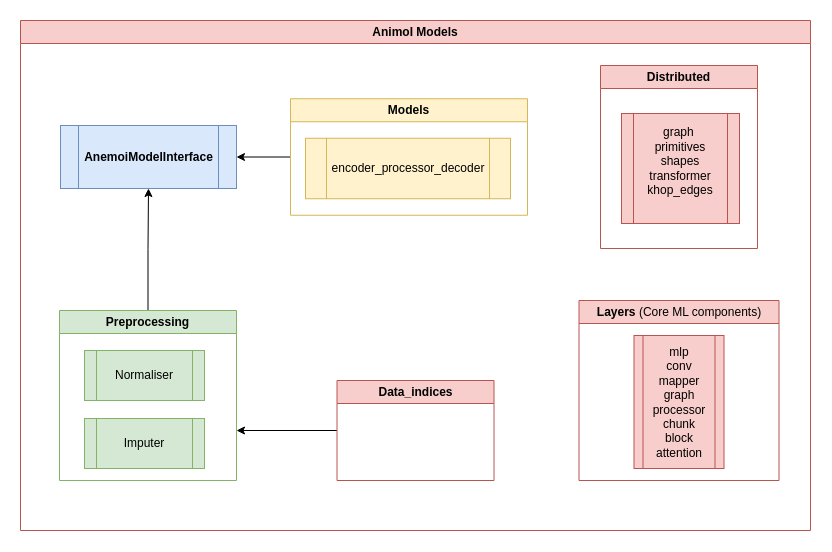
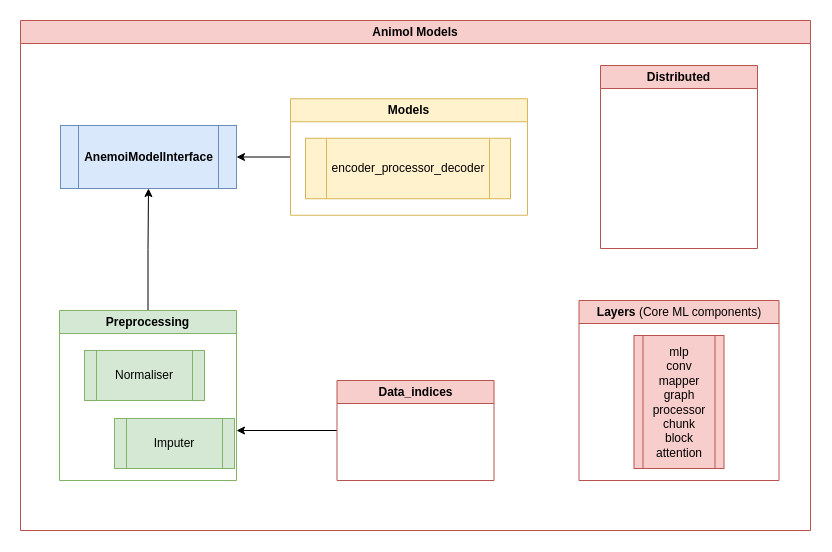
(681, 169) -> none
(145, 444) -> (175, 444)
